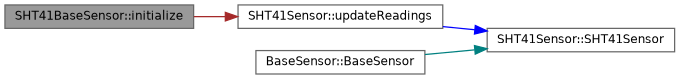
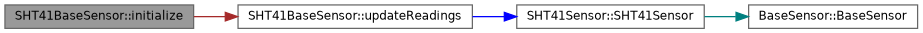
(340, 17) -> (355, 17)
(450, 52) -> (720, 17)
